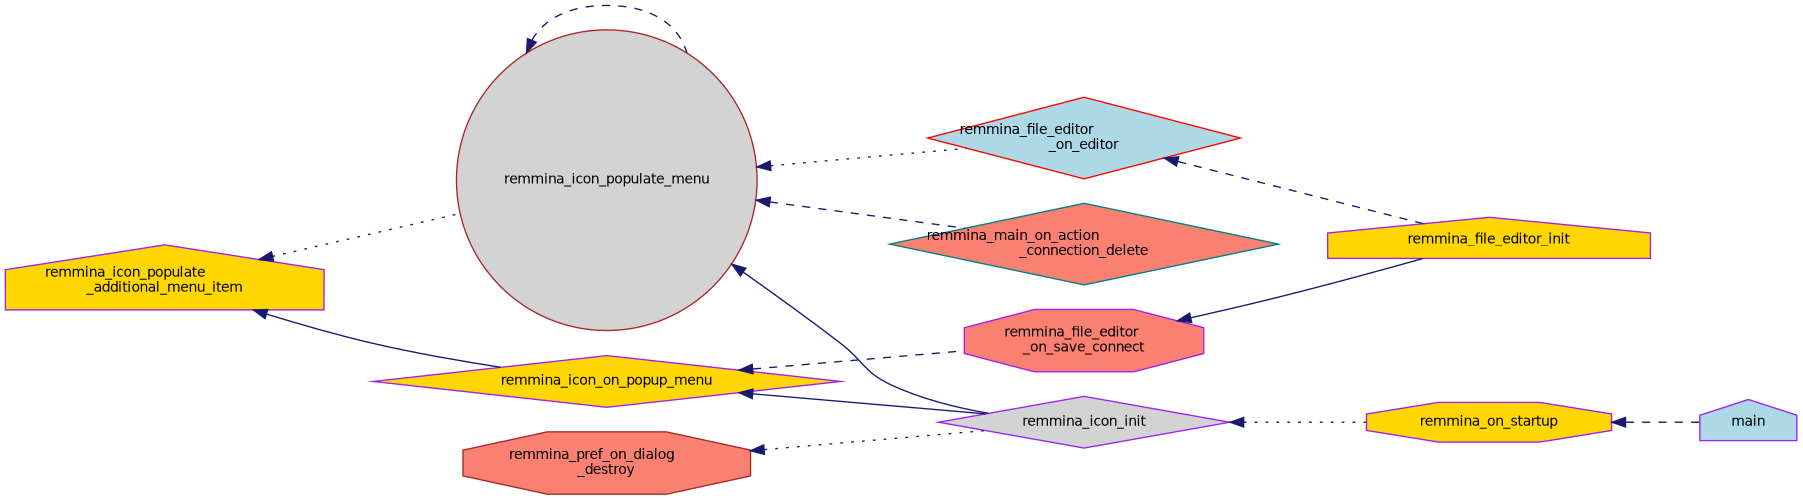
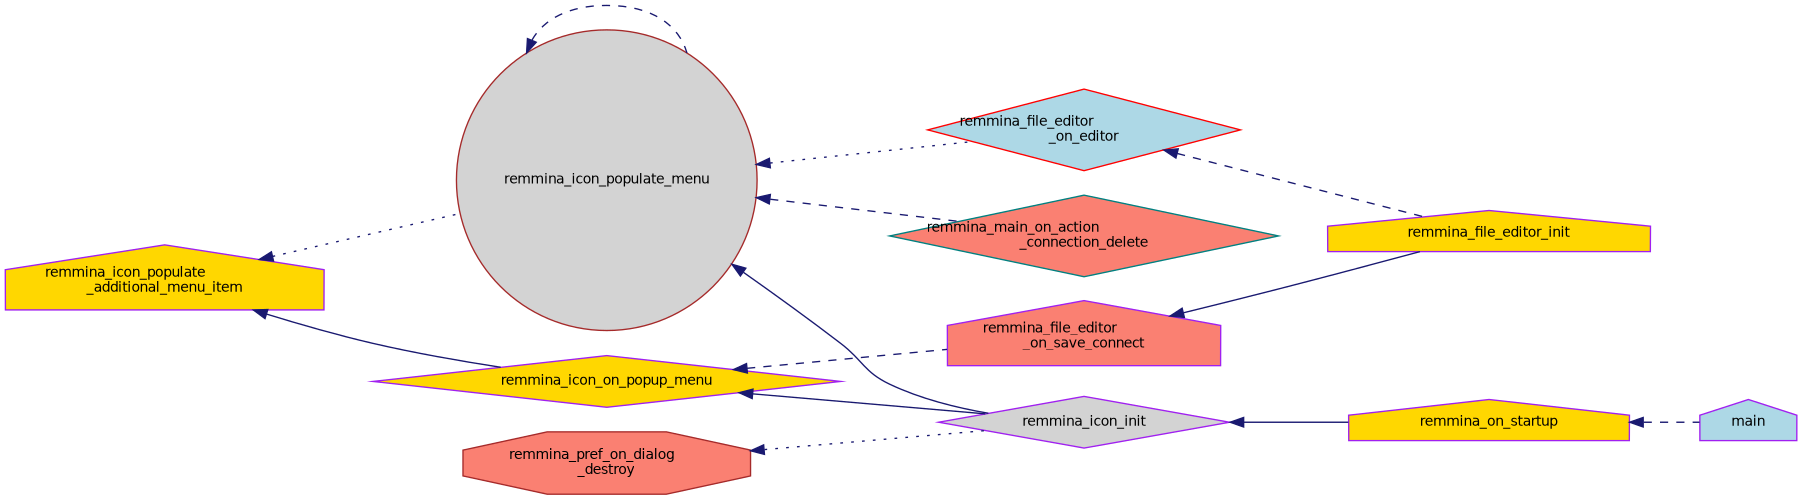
(1084, 341) -> (1084, 337)
(1305, 422) -> (1296, 422)
(1489, 422) -> (1489, 422)
